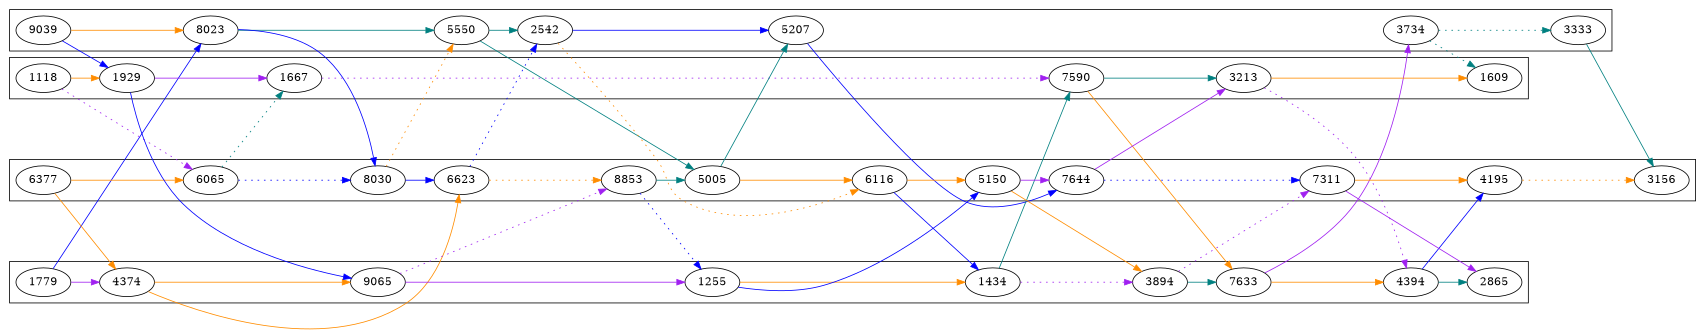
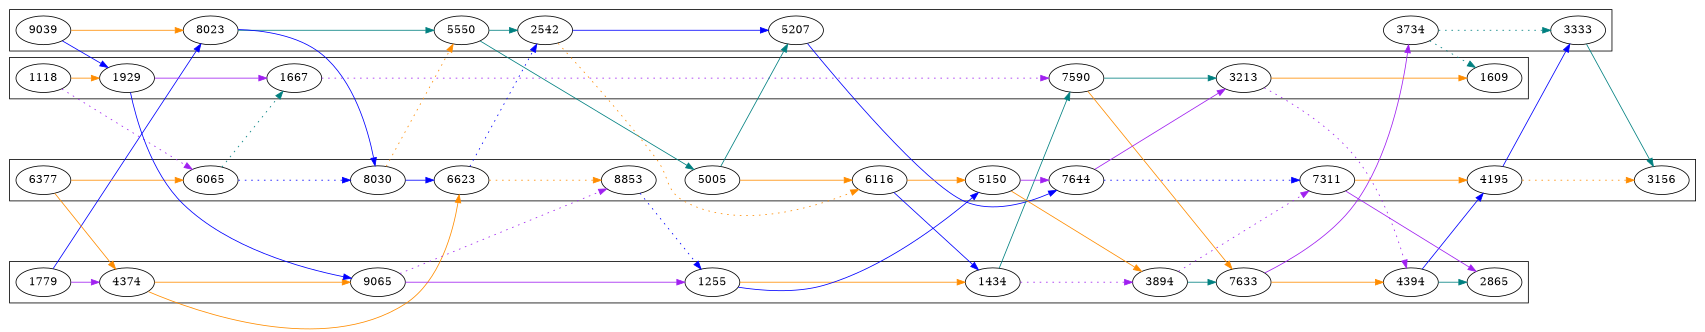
none -> (1534, 109)
(662, 180) -> none
